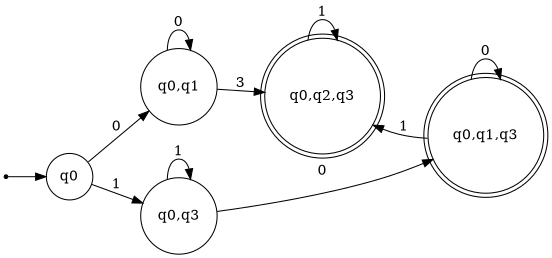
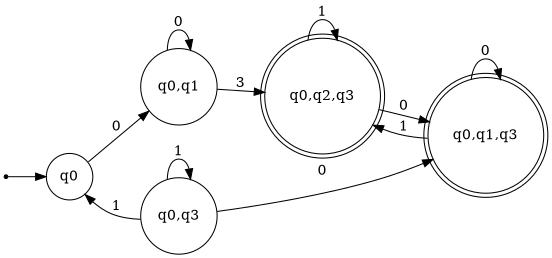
none -> (399, 115)
(112, 192) -> (115, 215)
